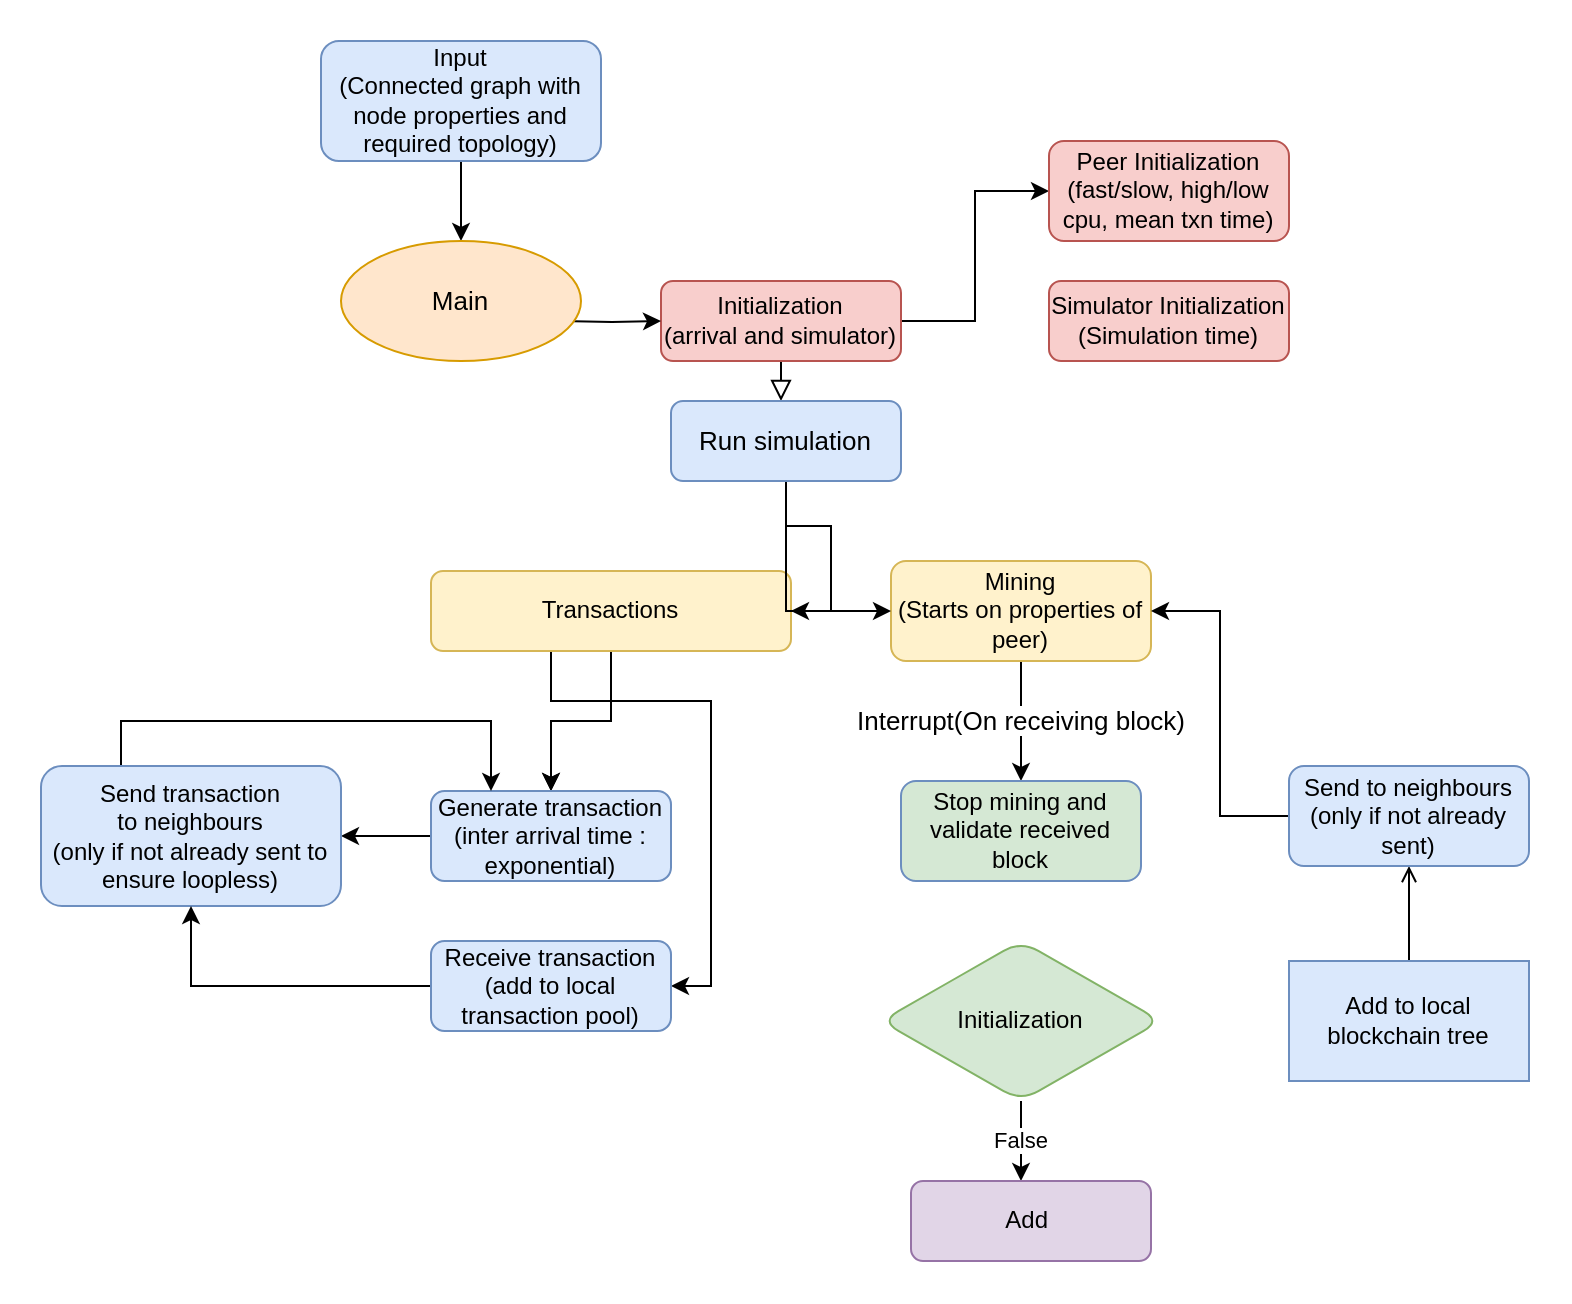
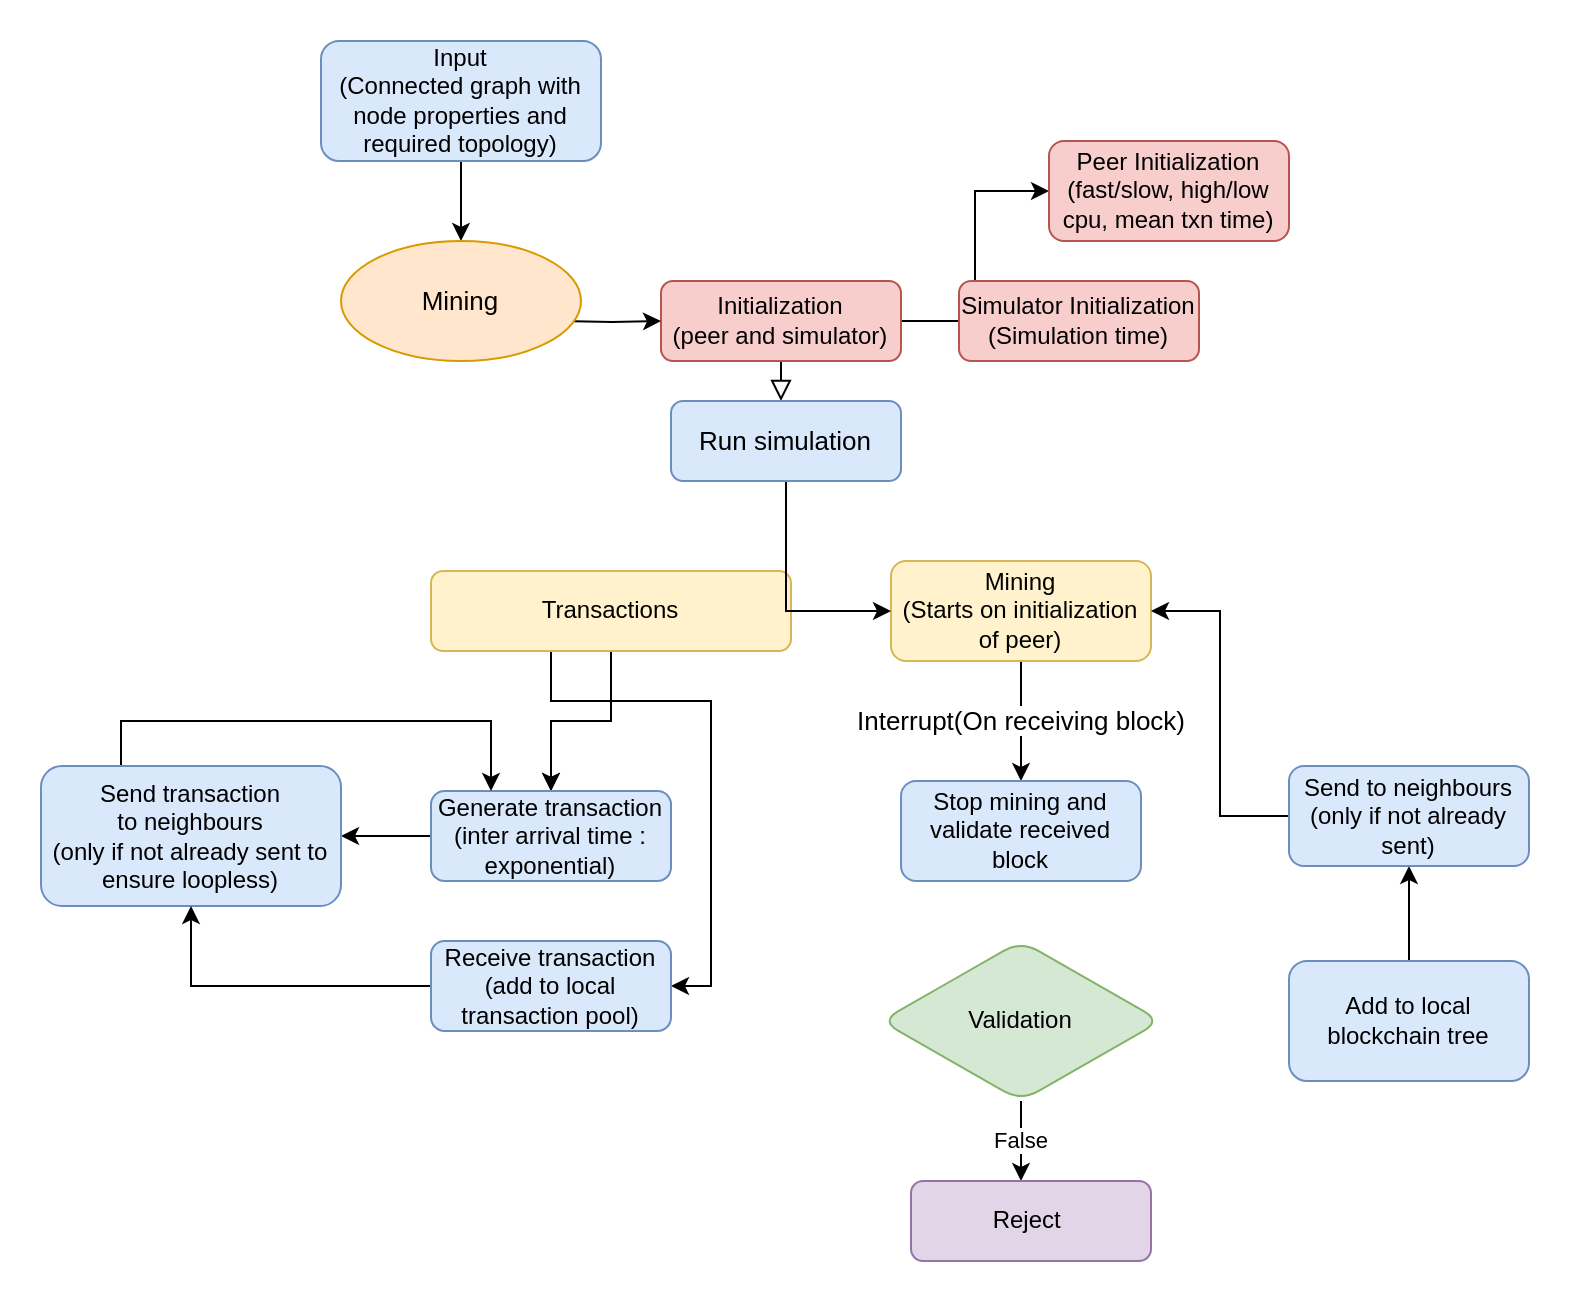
(461, 301) -> (461, 301)
(781, 321) -> (781, 321)
(1169, 321) -> (1079, 321)
(831, 546) -> none
(1021, 611) -> (1021, 611)
(1021, 831) -> (1021, 831)
(1409, 878) -> (1409, 881)
(1021, 1021) -> (1021, 1021)
(1409, 1021) -> (1409, 1021)
(1031, 1221) -> (1031, 1221)
